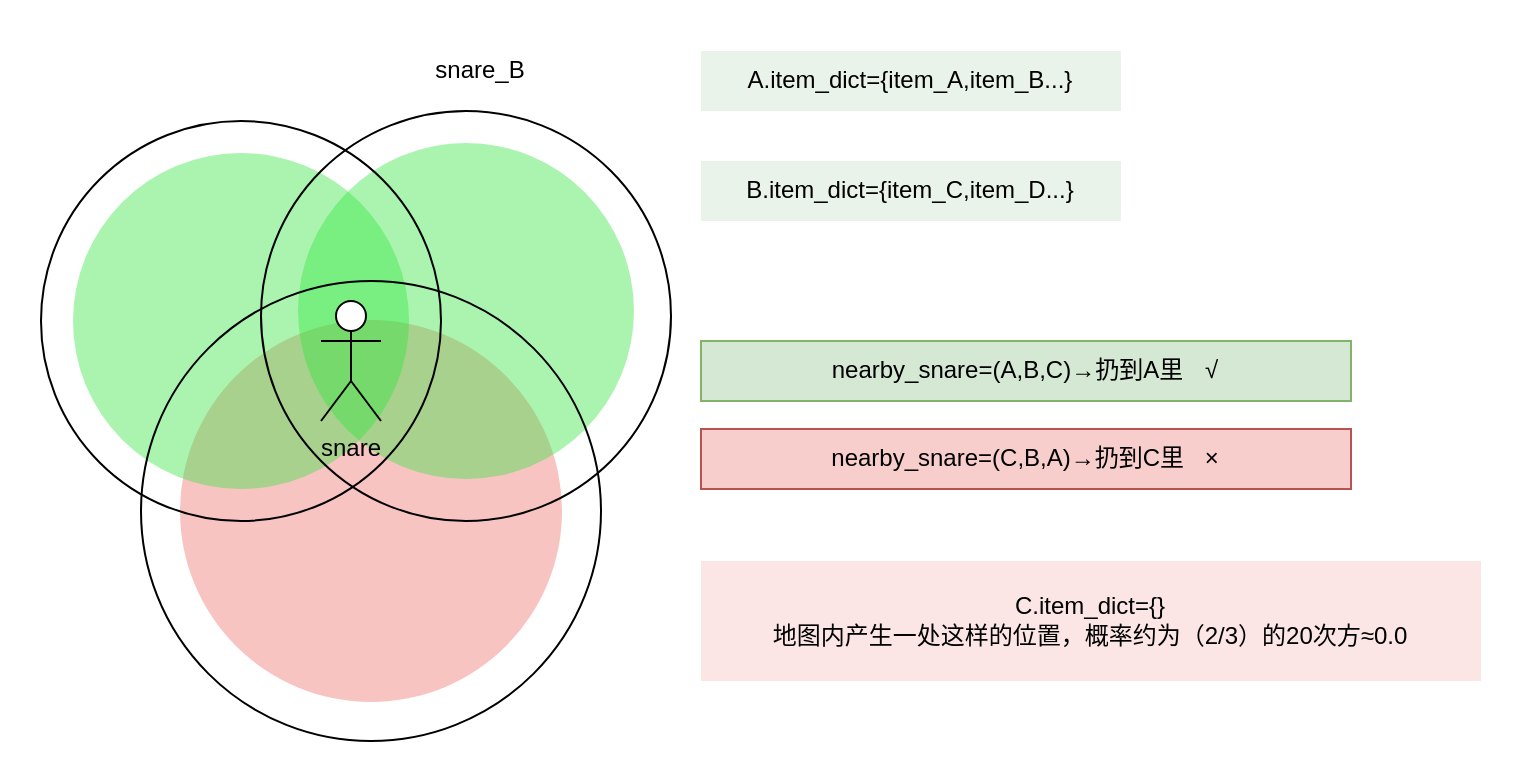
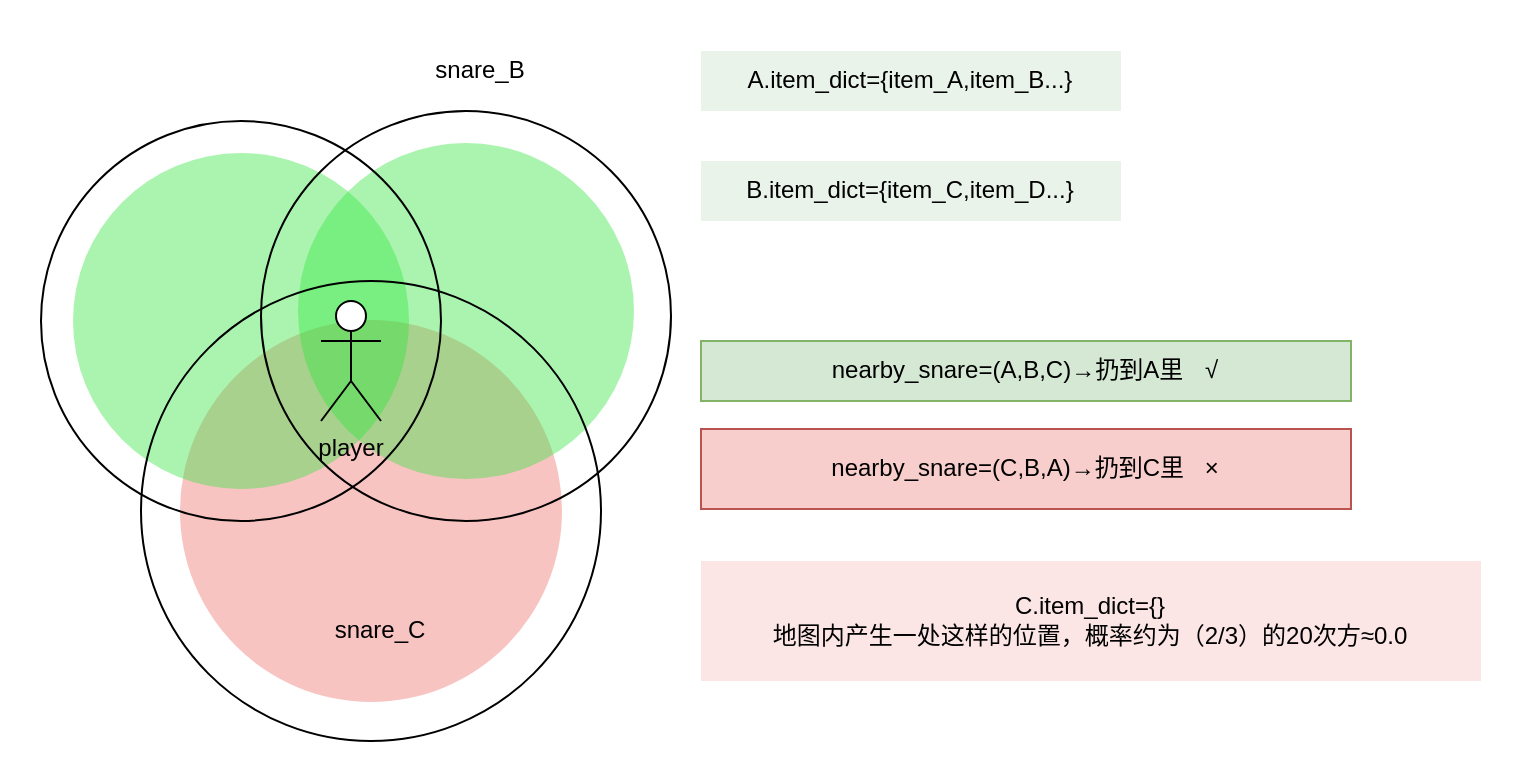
(352, 449) -> (352, 449)
(1026, 459) -> (1026, 469)
none -> (381, 631)
